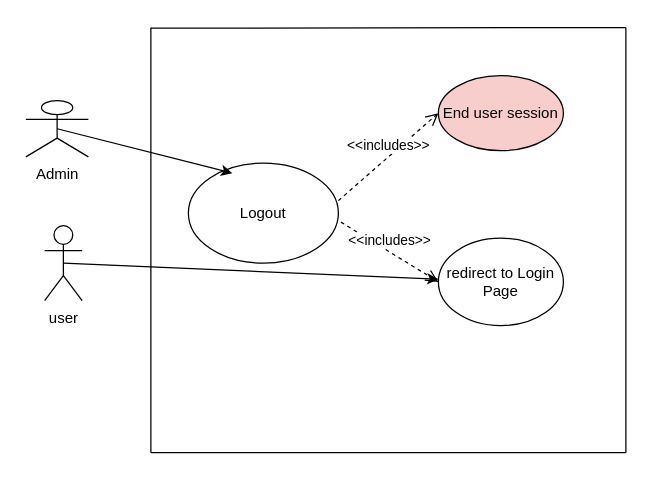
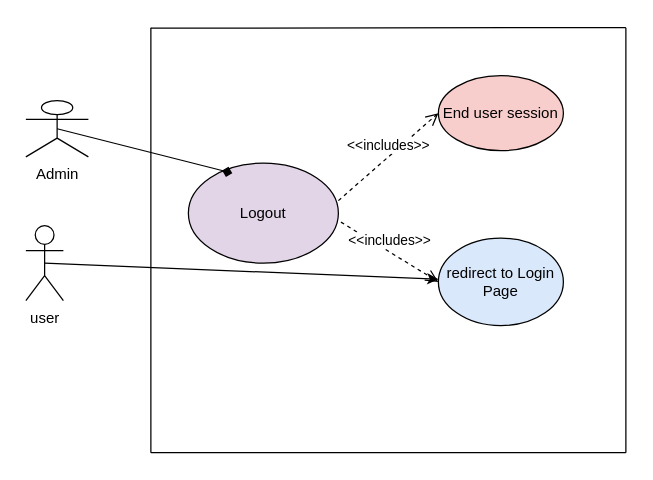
(222, 171) -> (222, 171)
(263, 213) -> (263, 213)
(63, 263) -> (44, 263)
(501, 282) -> (501, 282)
